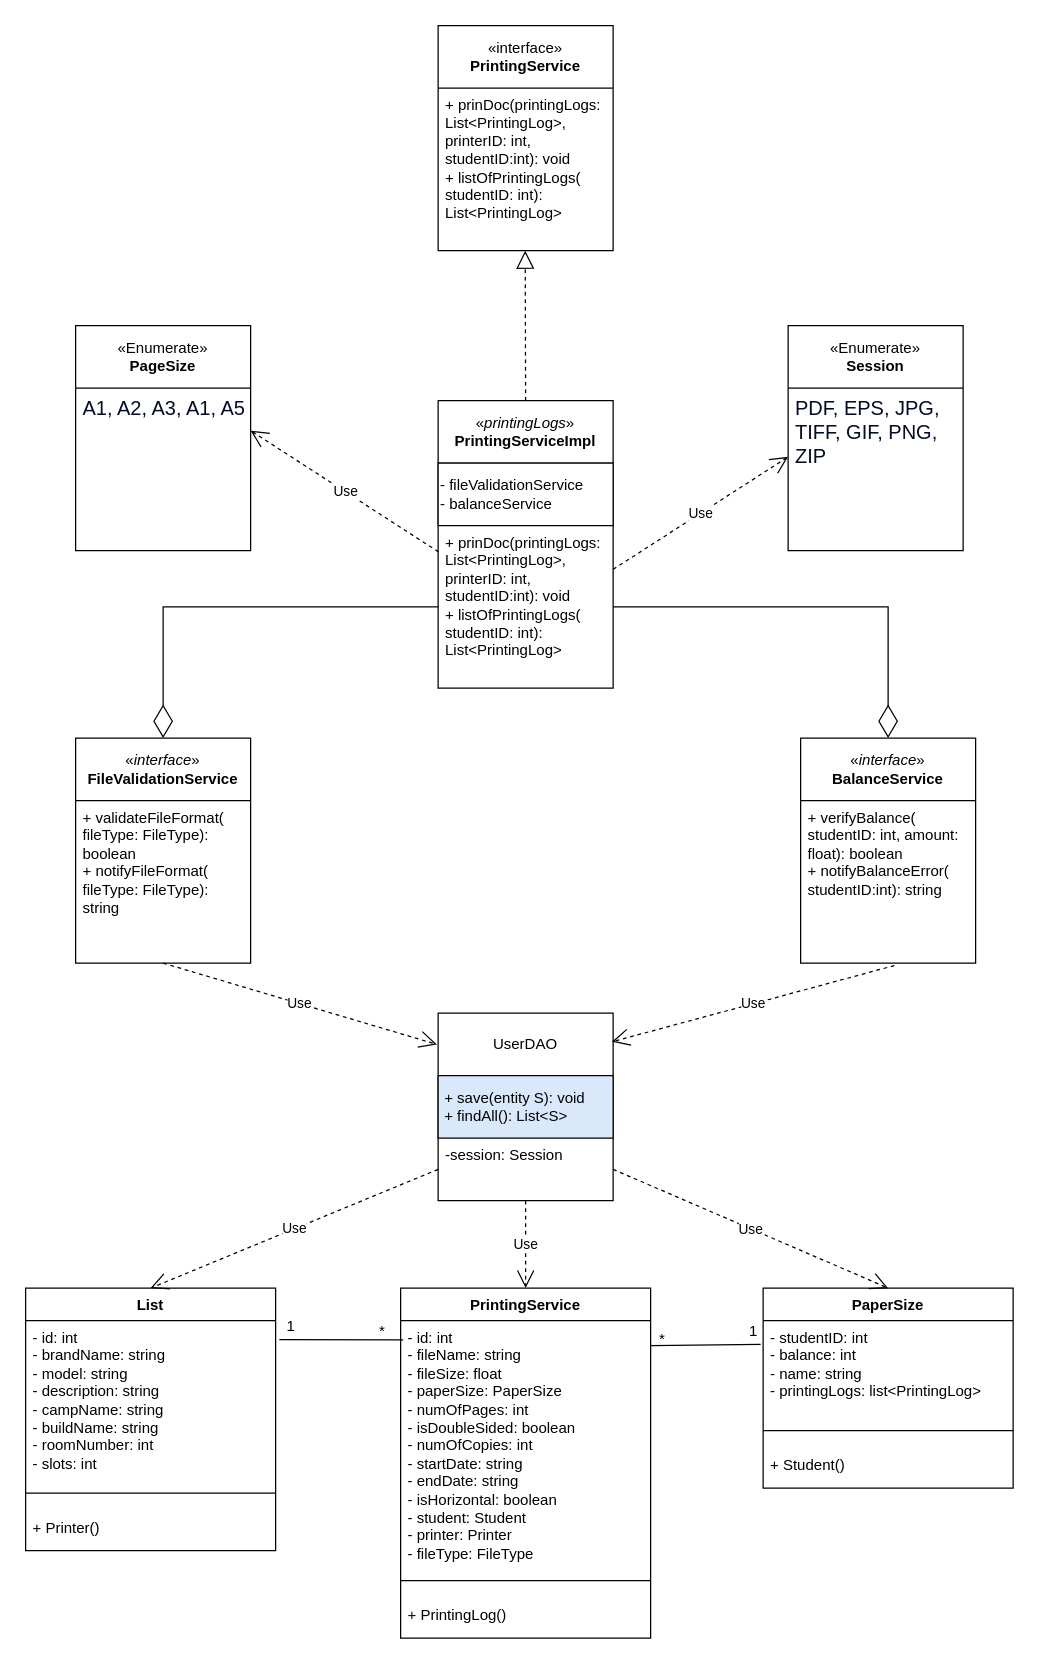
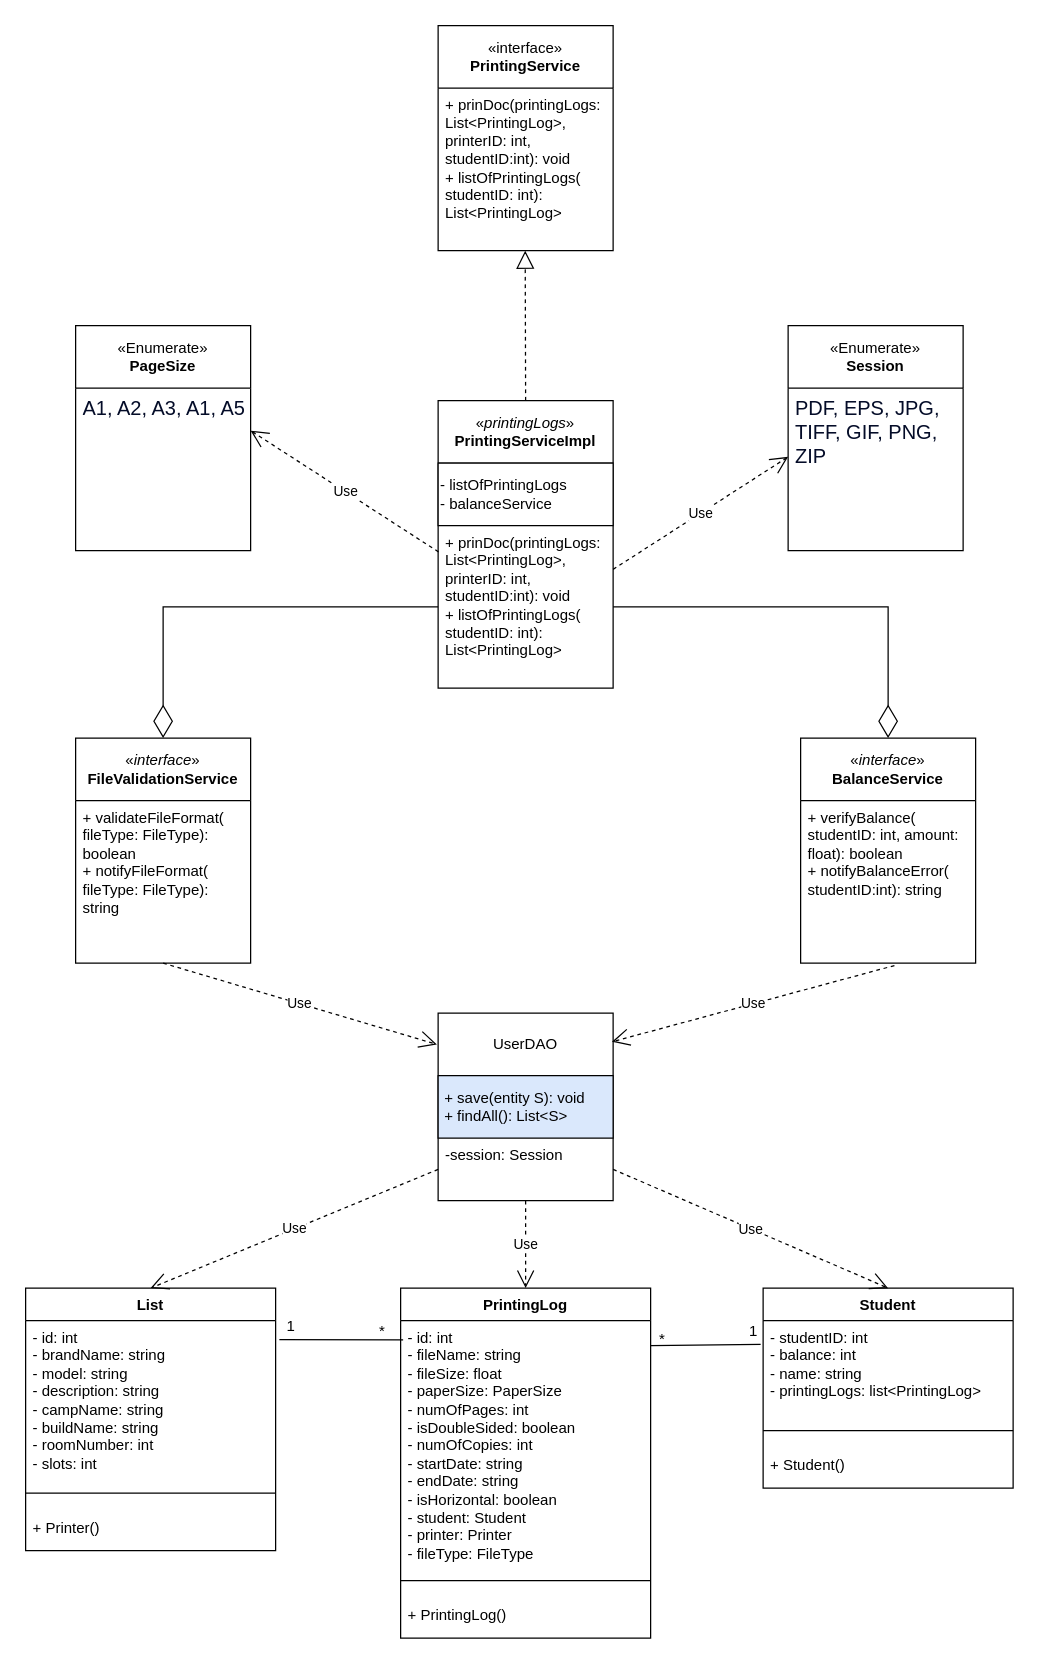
(524, 494) -> (515, 494)
(526, 1306) -> (526, 1306)
(888, 1306) -> (888, 1306)
